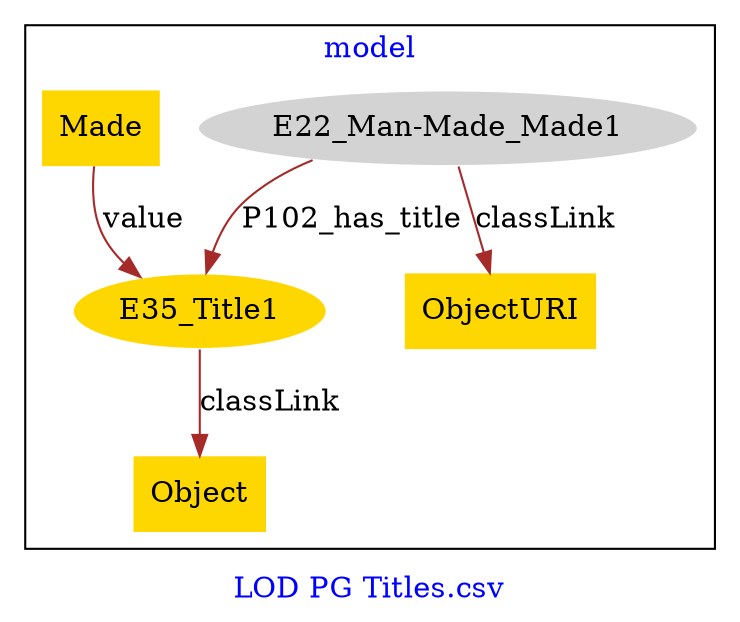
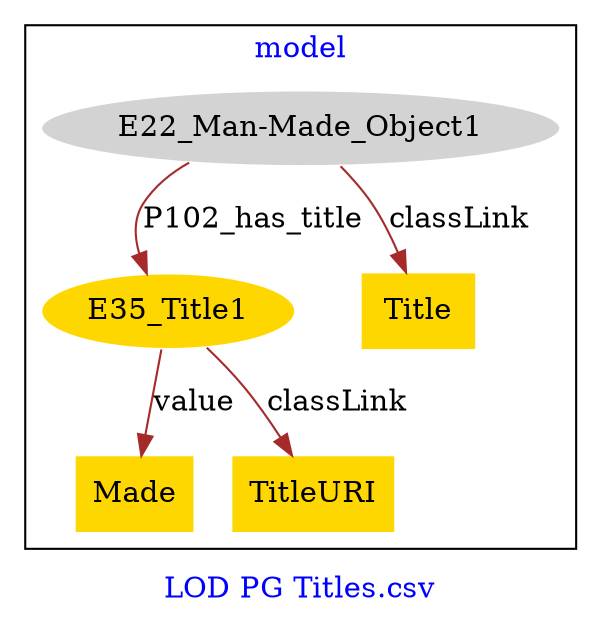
(448, 128) -> (301, 128)
(97, 219) -> (153, 392)
(500, 311) -> (418, 311)
(200, 494) -> (313, 494)
